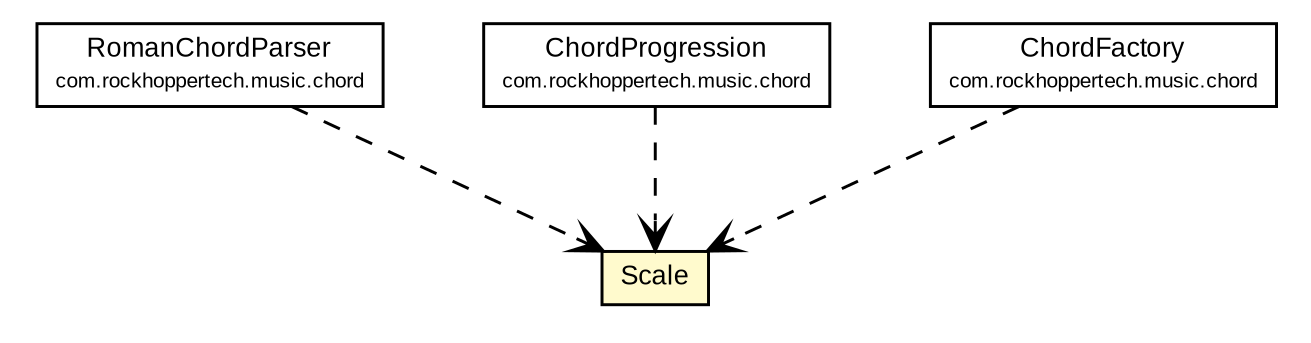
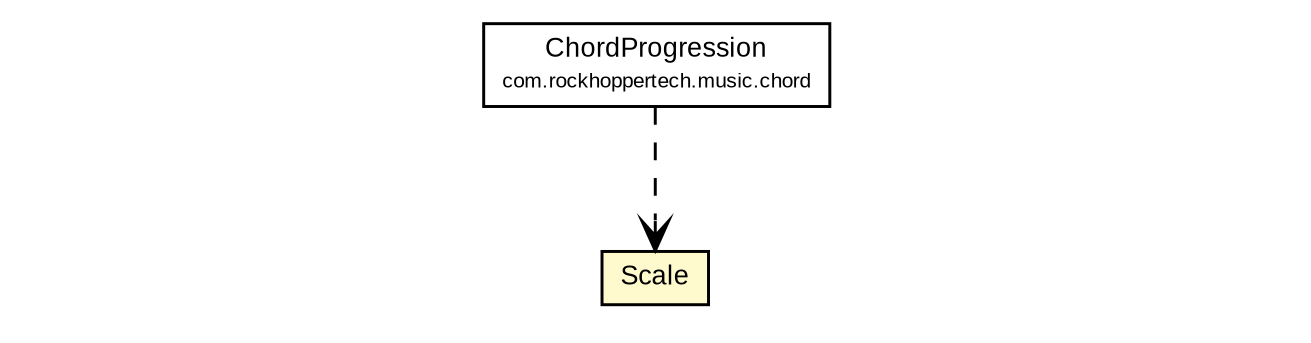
(209, 65) -> none
(1102, 65) -> none
